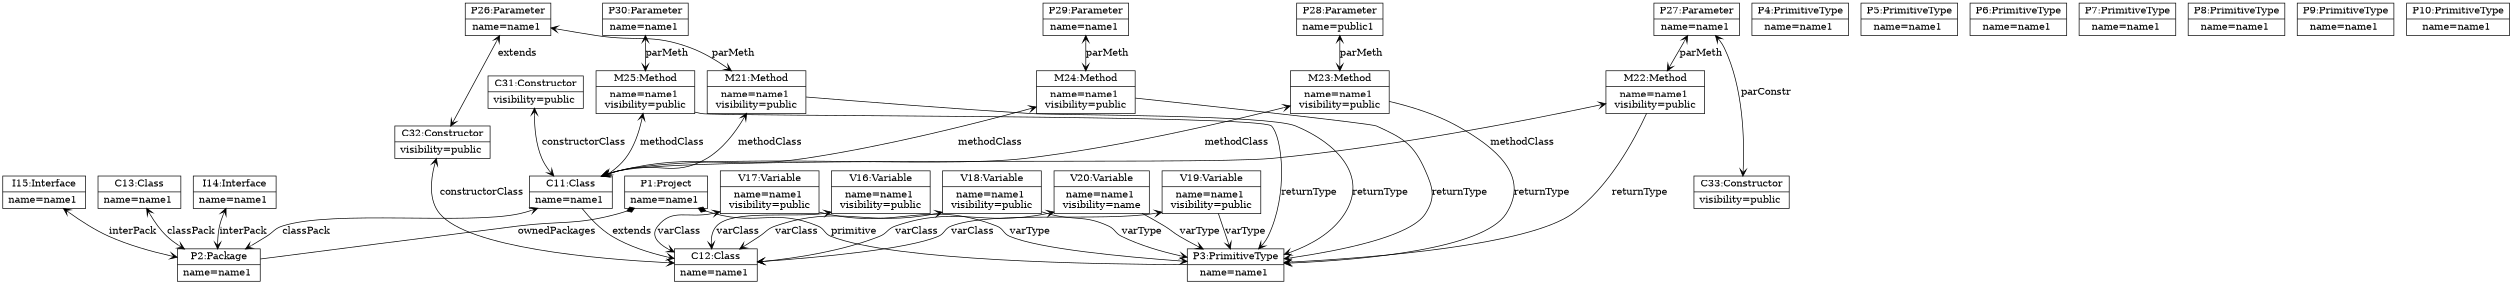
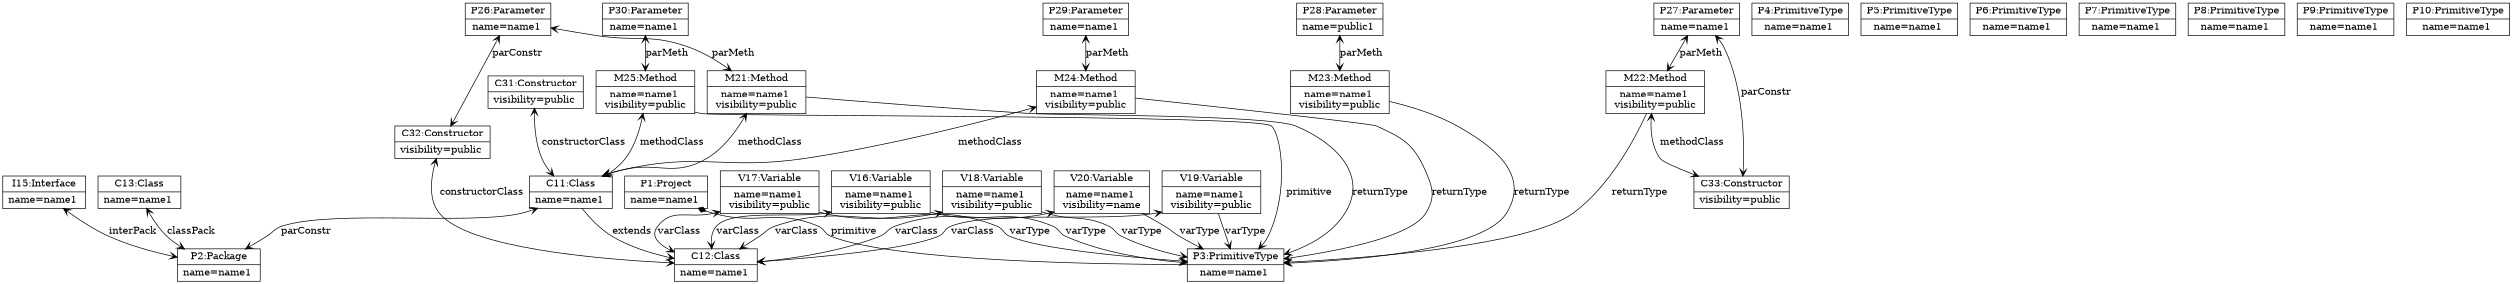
(517, 53) -> (517, 53)
(1050, 155) -> none
(1105, 161) -> (1659, 157)
(235, 192) -> none
(1309, 192) -> (1309, 192)
none -> (1057, 229)
(306, 231) -> (306, 231)
(444, 235) -> none
